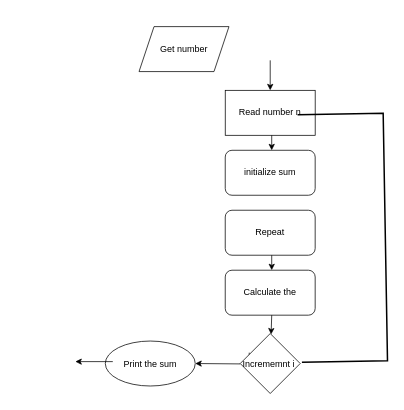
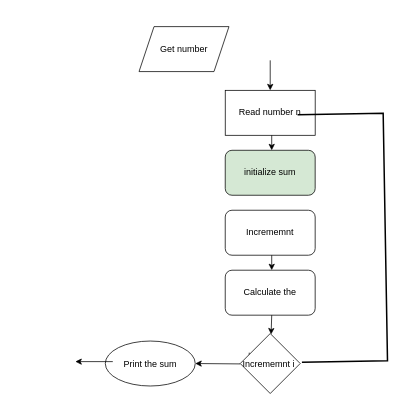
(270, 173) -> (270, 173)
(270, 233) -> (270, 233)
